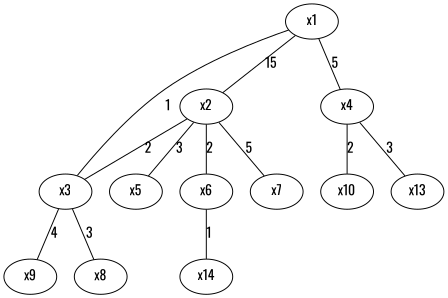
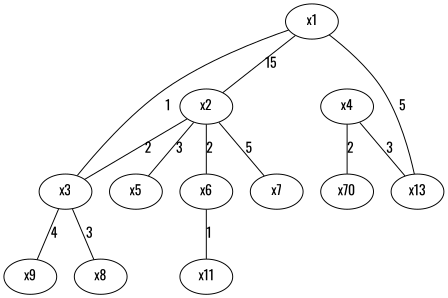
(330, 64) -> (386, 96)
(347, 192) -> (347, 192)
(206, 277) -> (206, 277)
